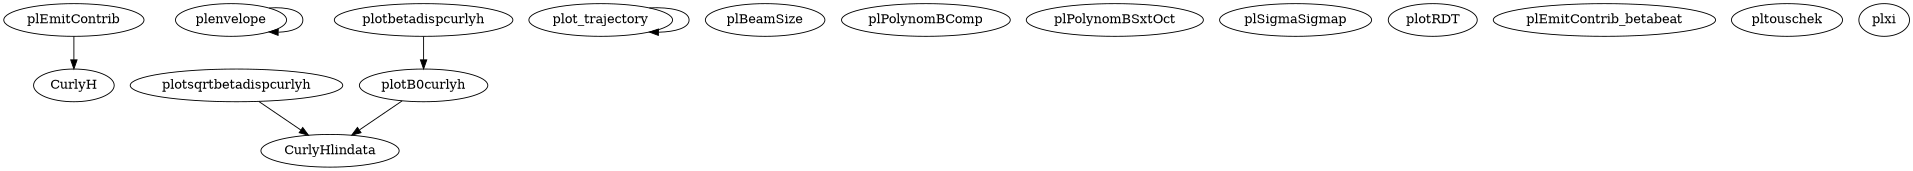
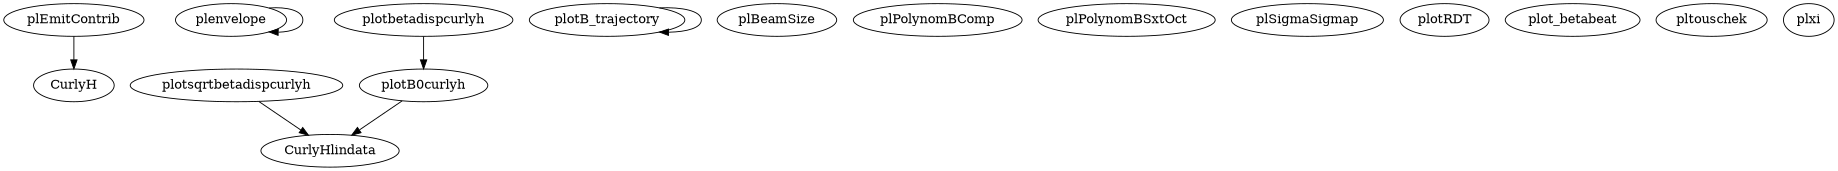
(601, 20) -> (607, 20)
(1604, 20) -> (1573, 20)
